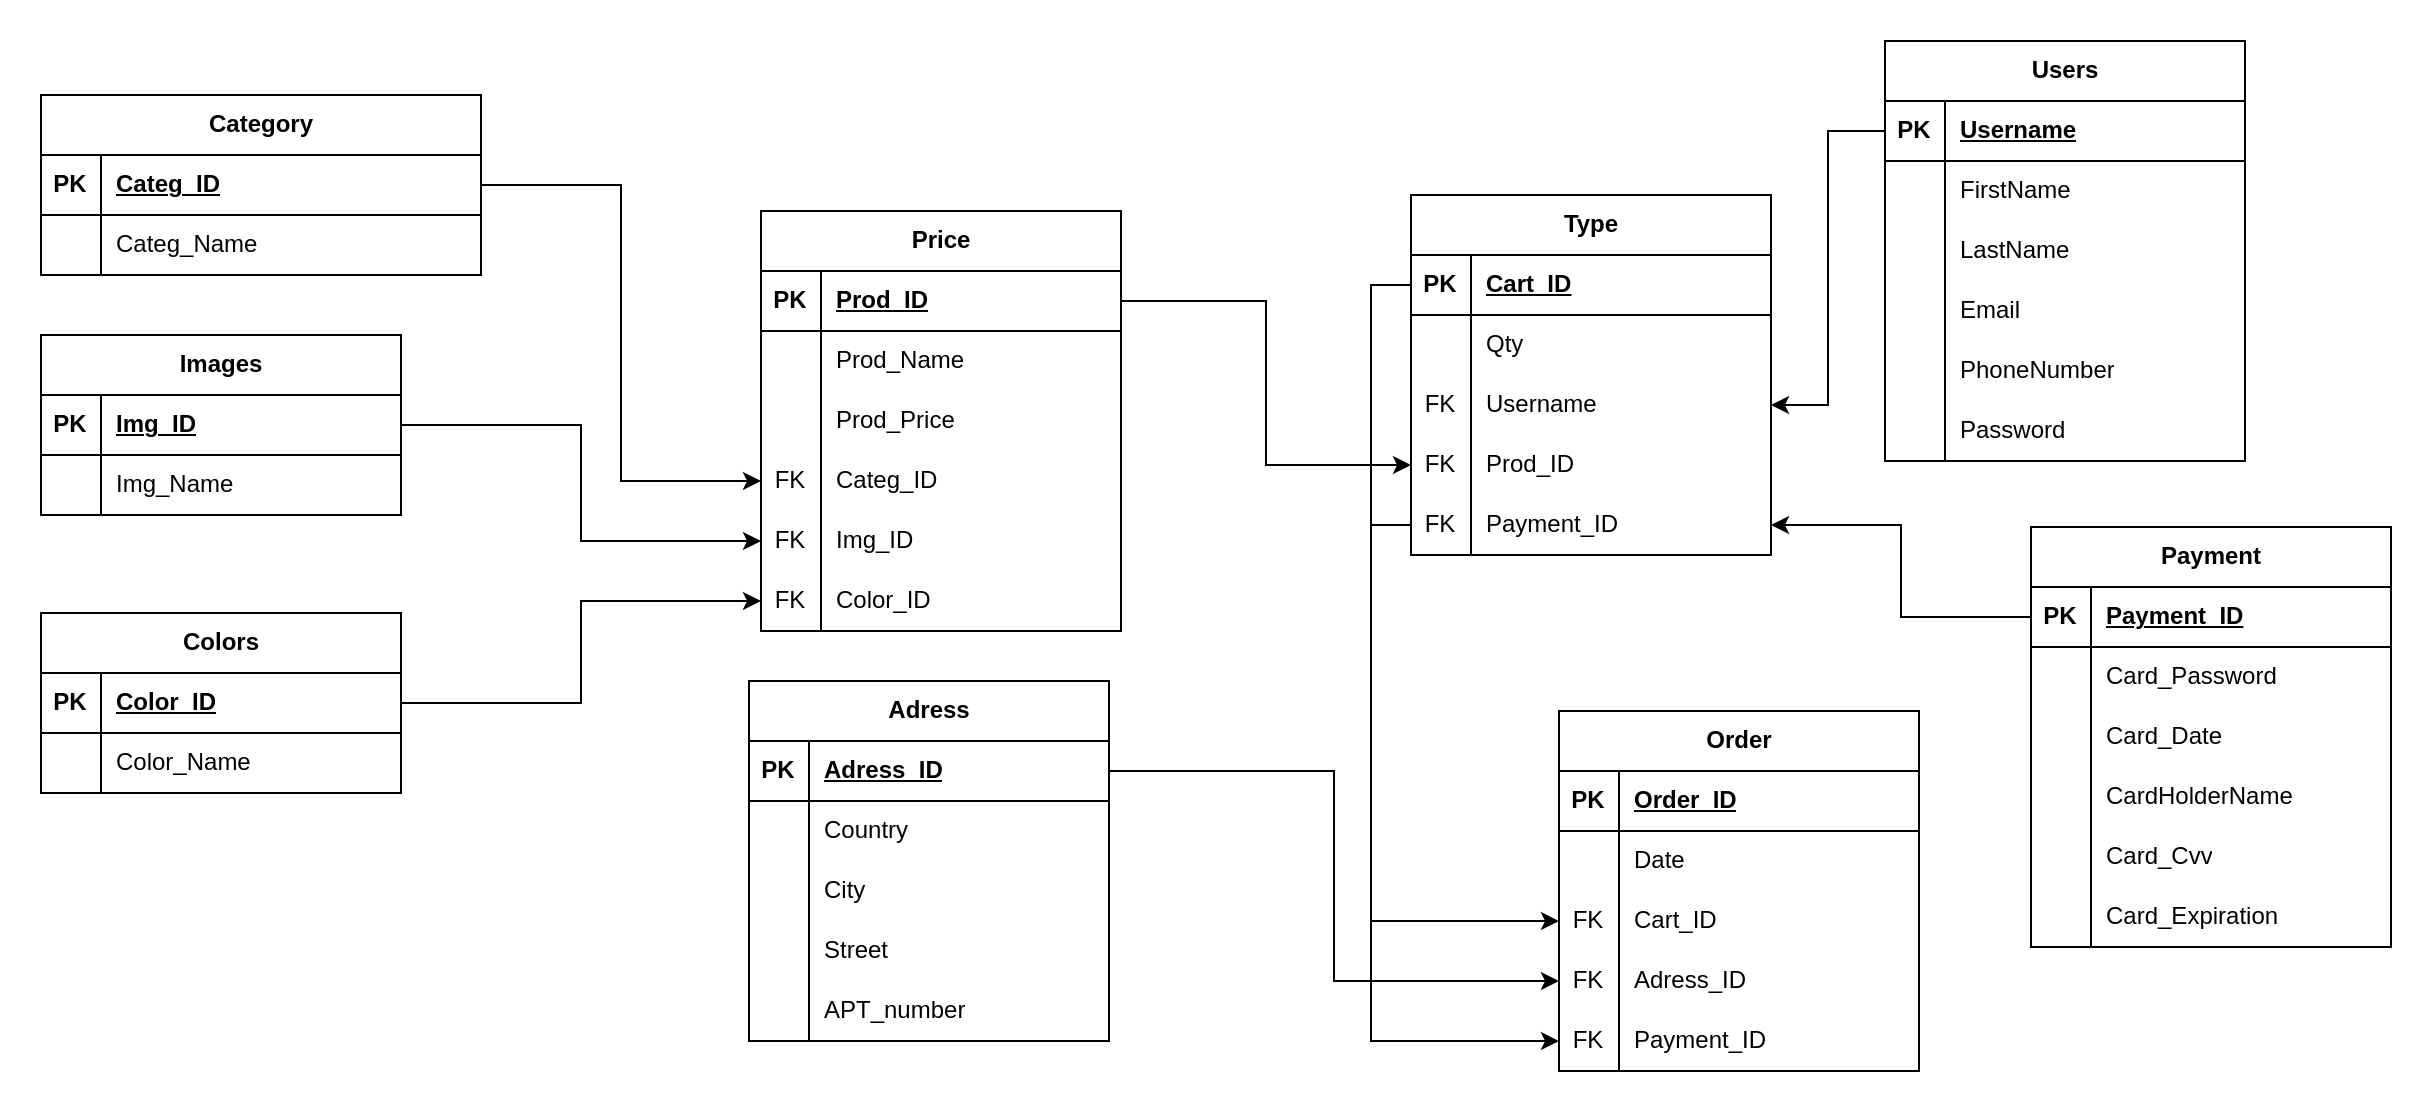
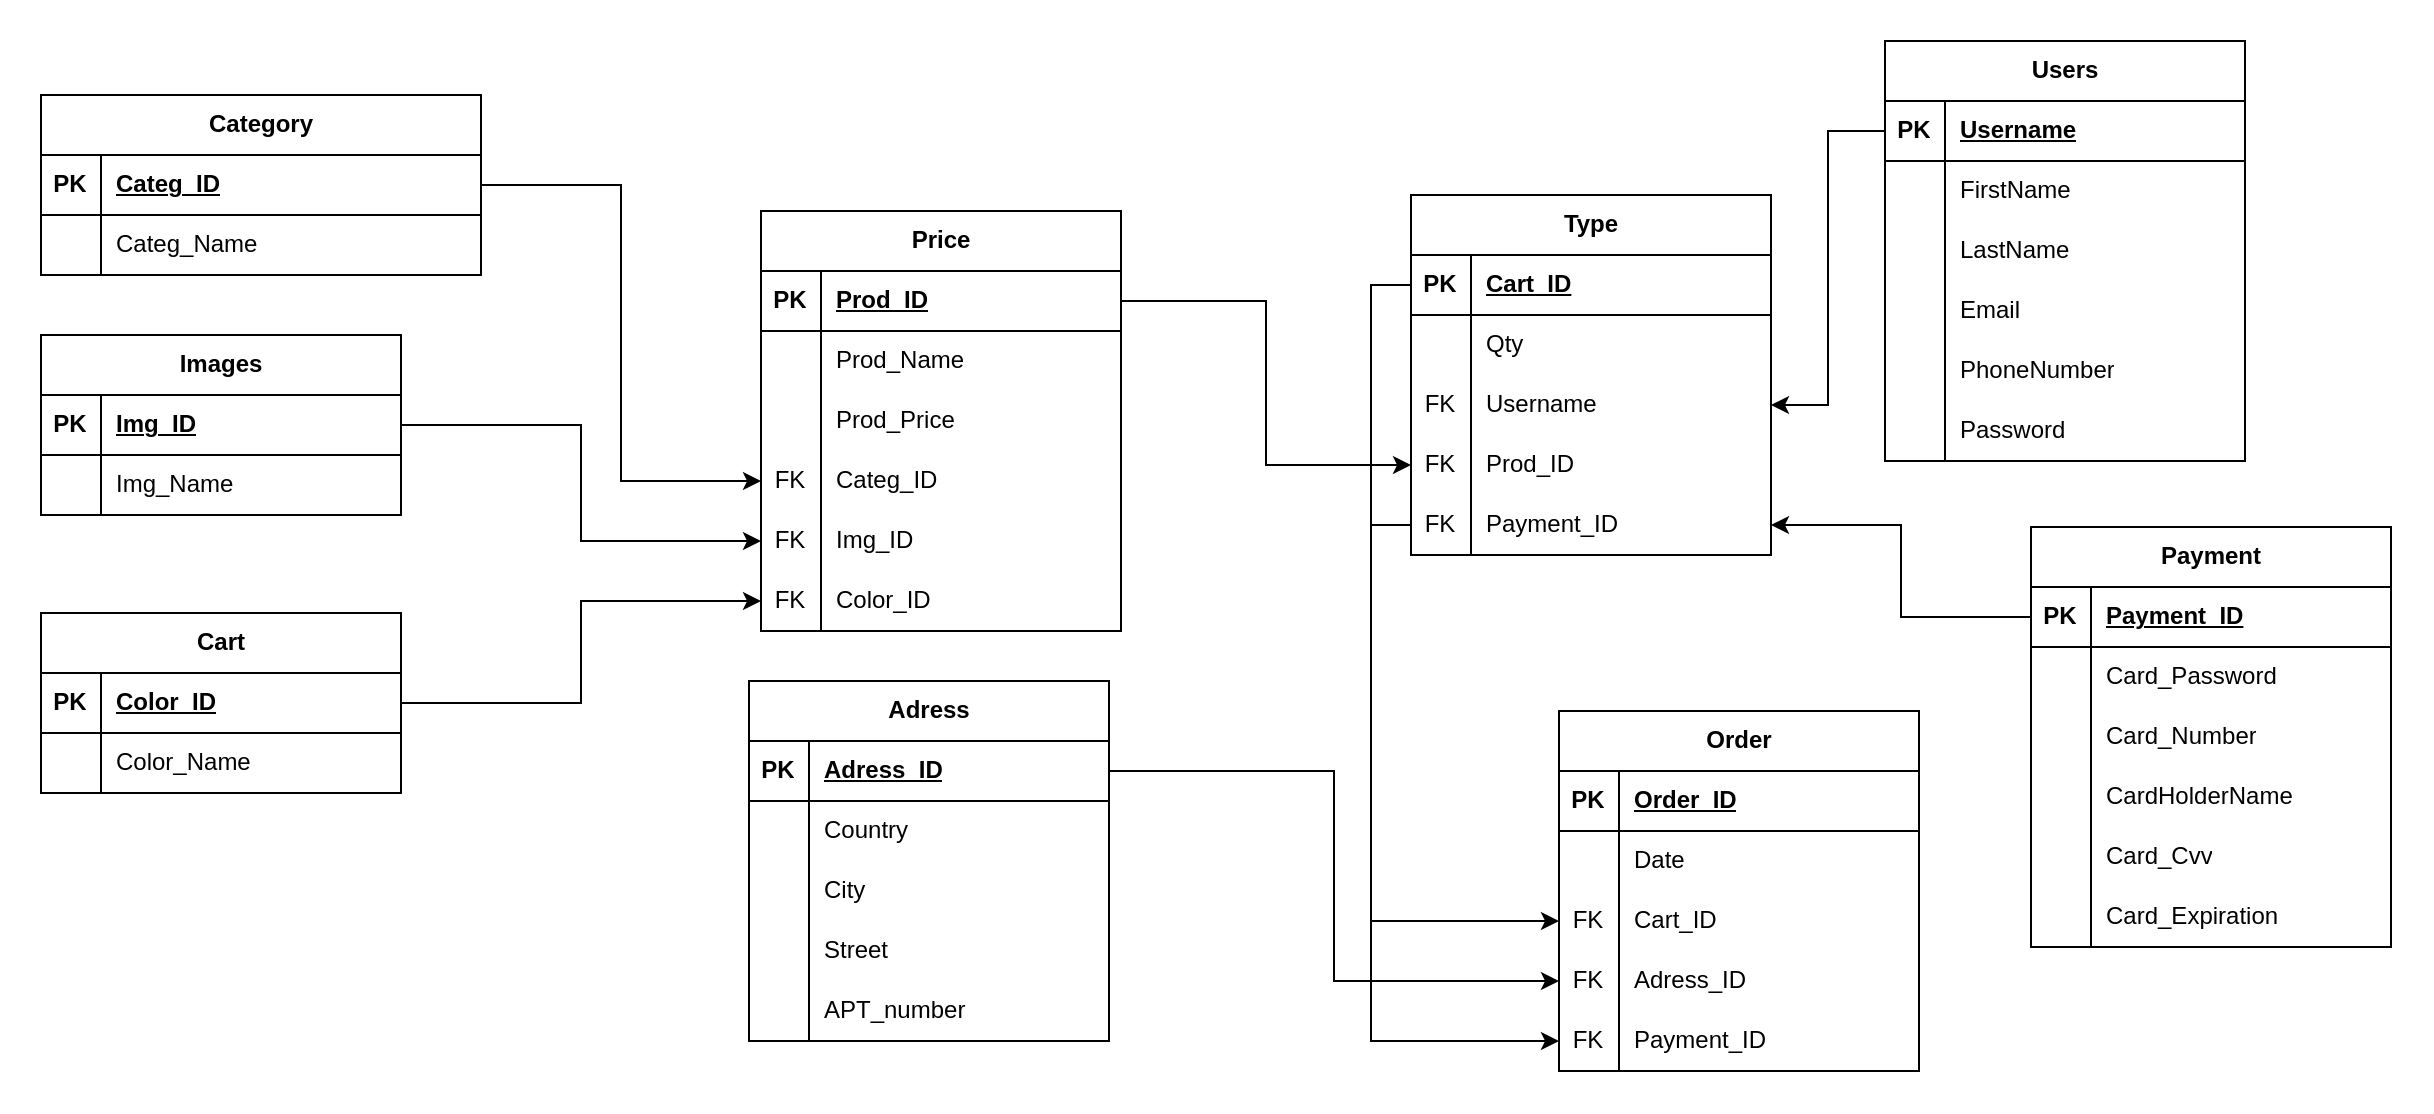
(222, 643) -> (222, 643)
(2167, 737) -> (2181, 737)
